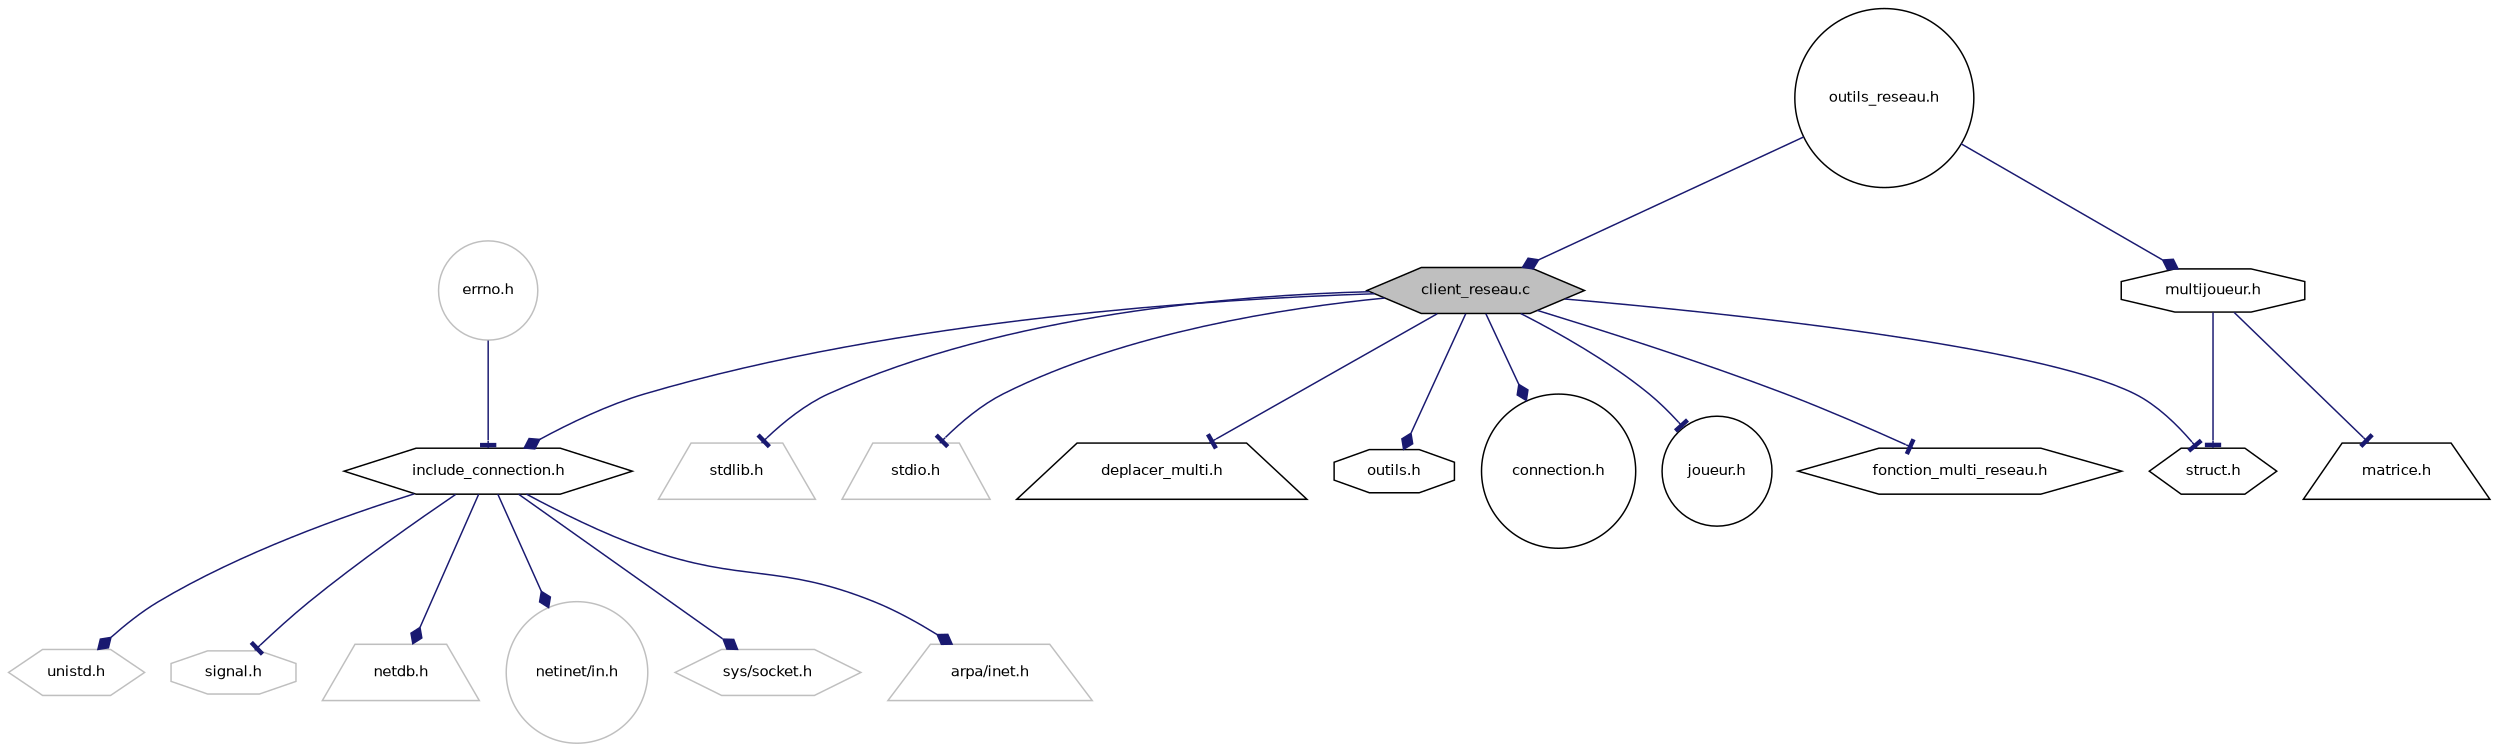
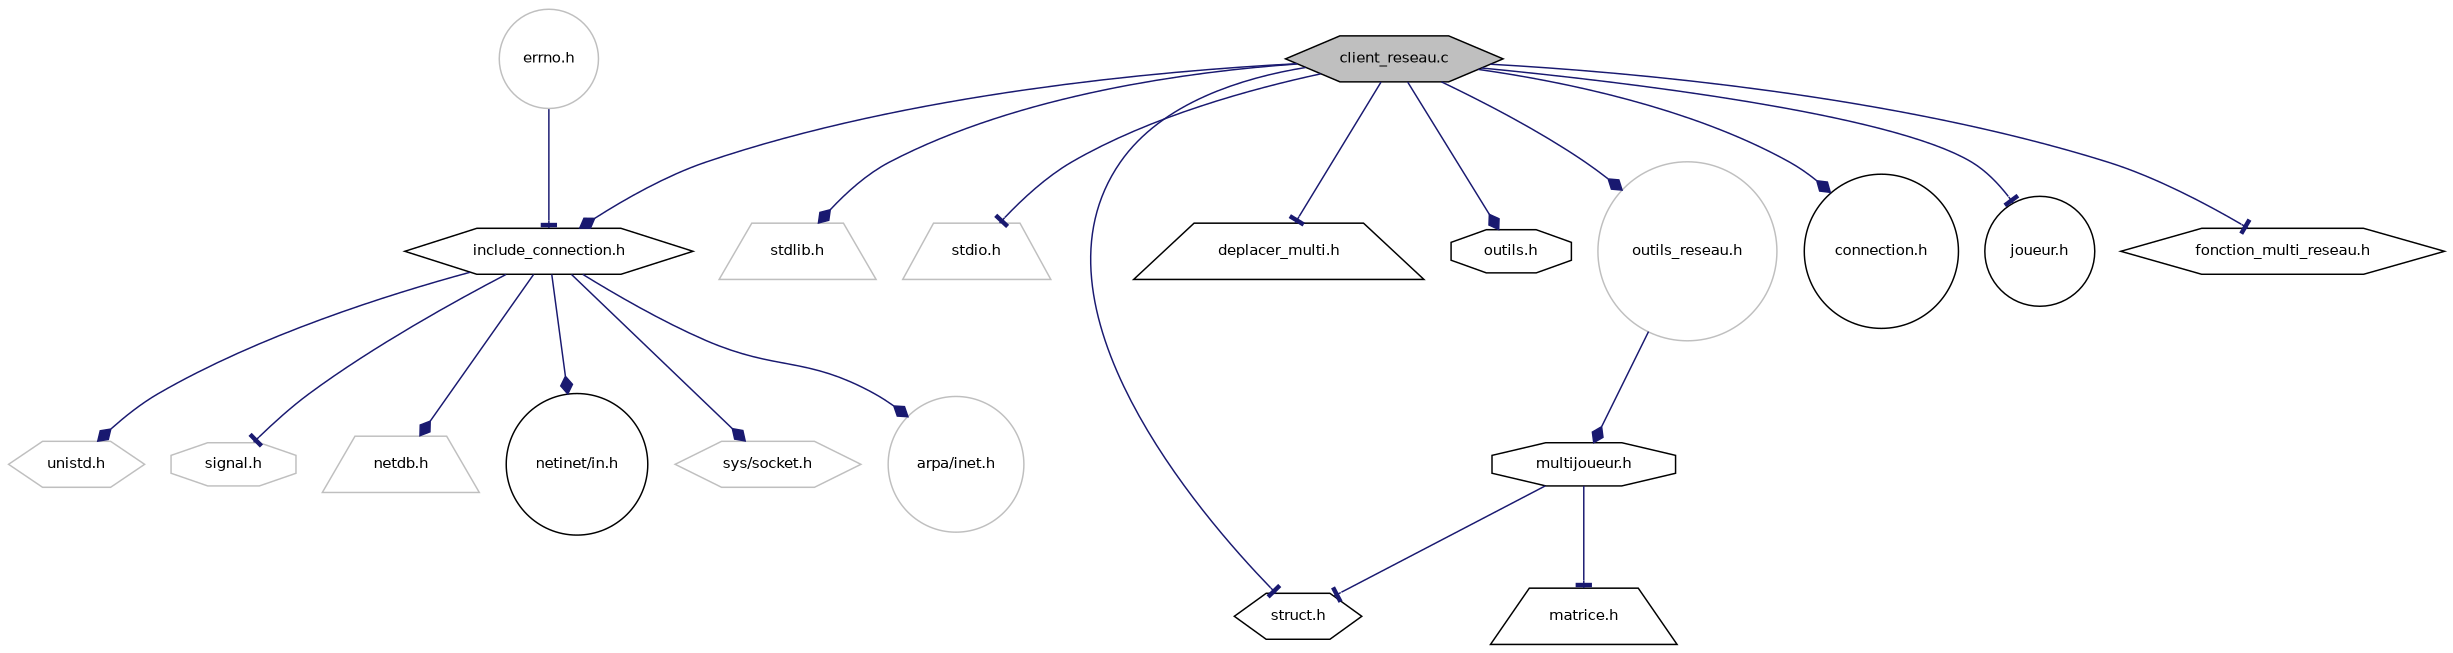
(1884, 98) -> (1687, 251)
(1671, 198) -> (1527, 126)
(1041, 328) -> (1051, 102)
(577, 672) -> (577, 464)
(990, 672) -> (956, 464)
